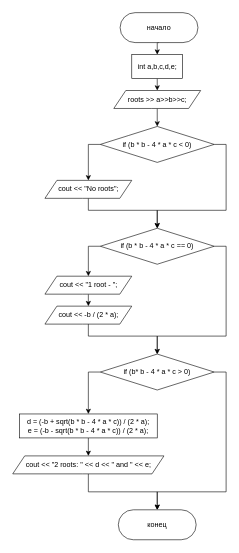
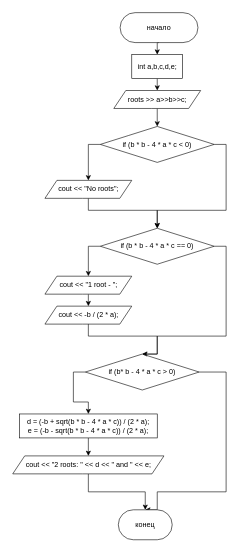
(158, 372) -> (143, 372)
(158, 525) -> (146, 525)
